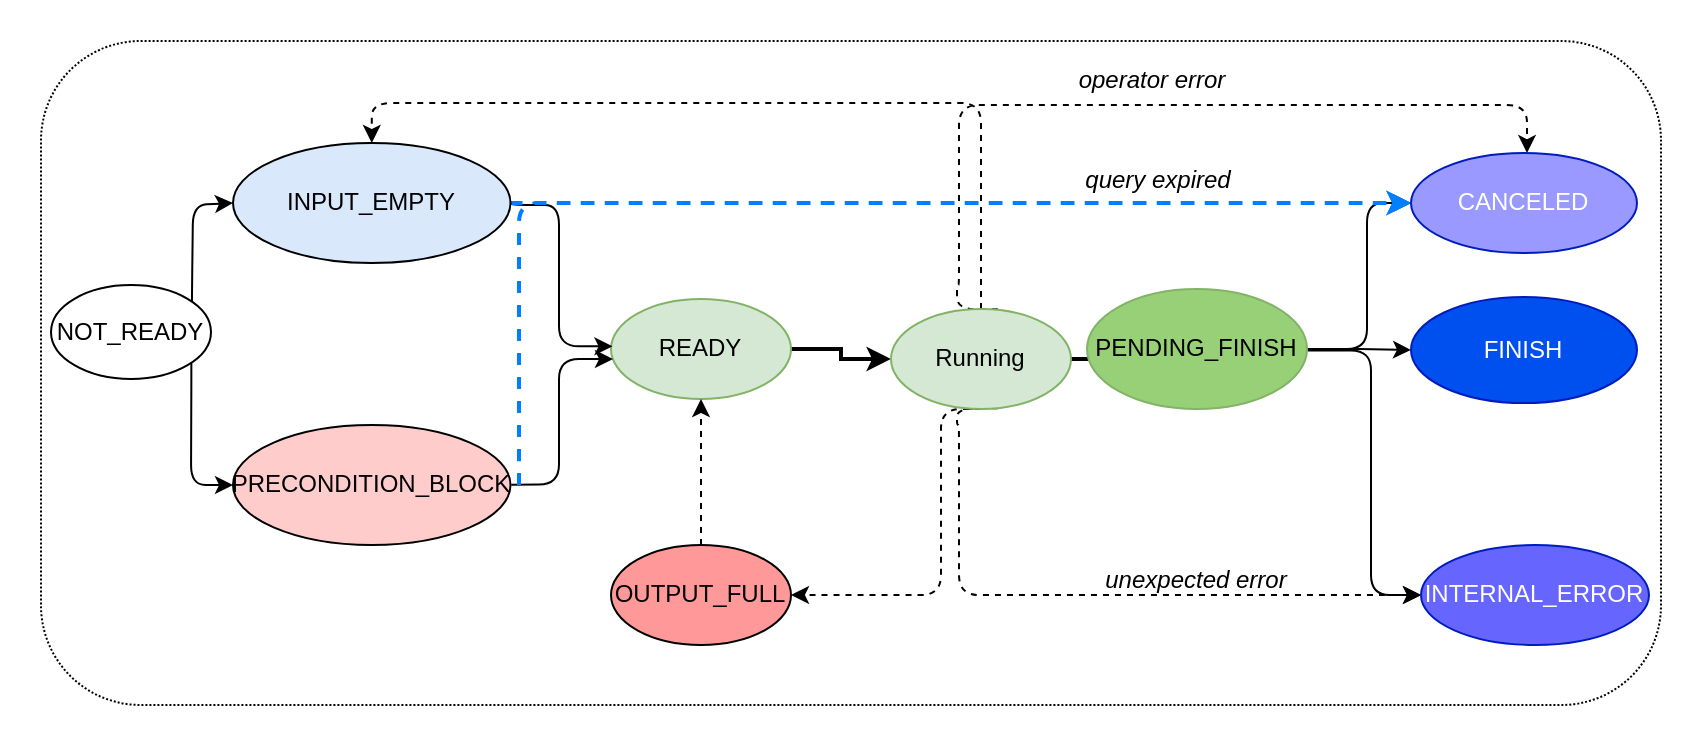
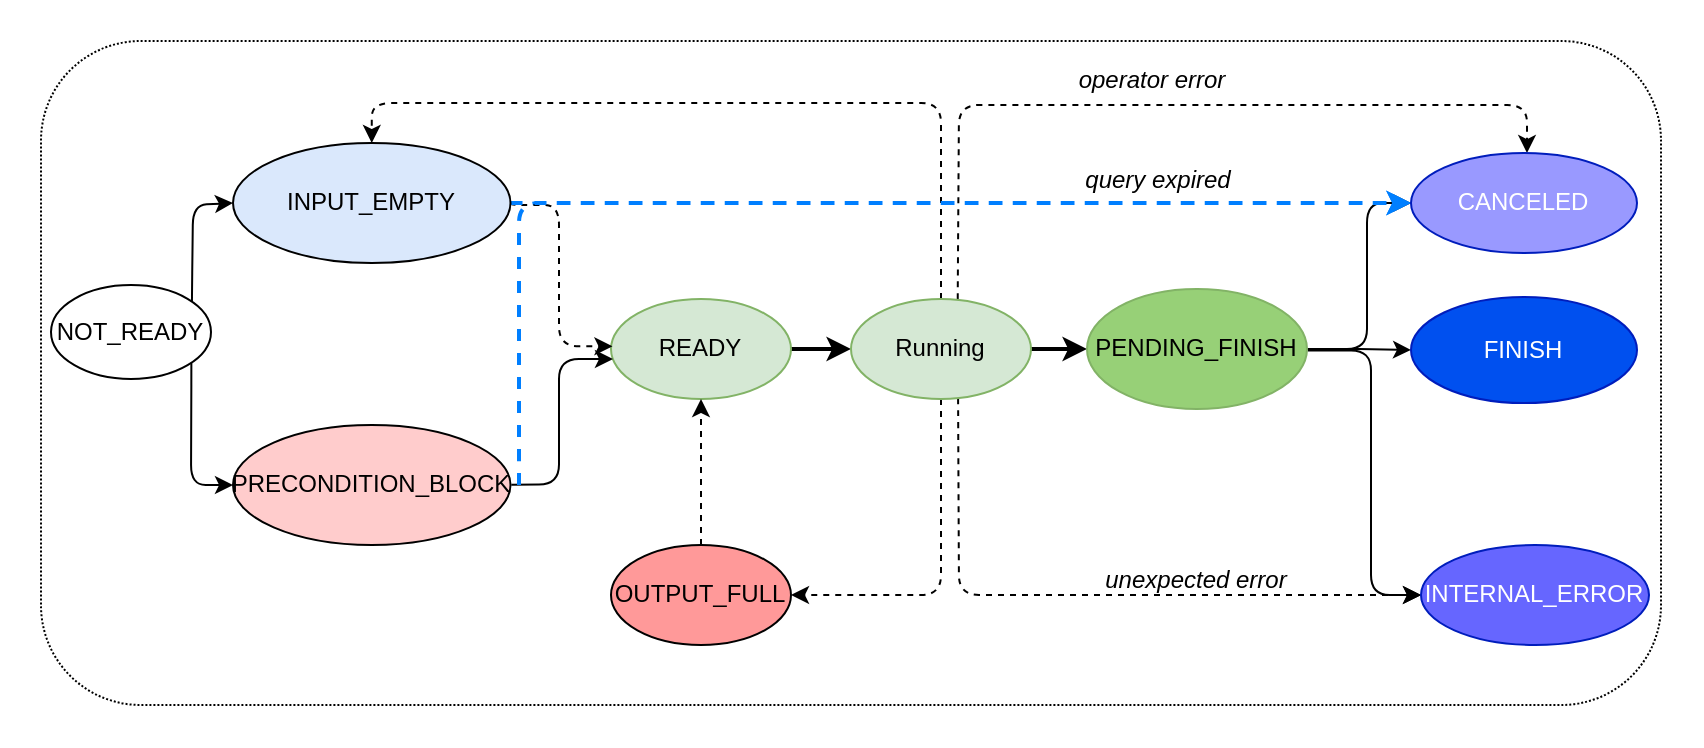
(559, 289) -> (559, 289)
(981, 359) -> (941, 349)
